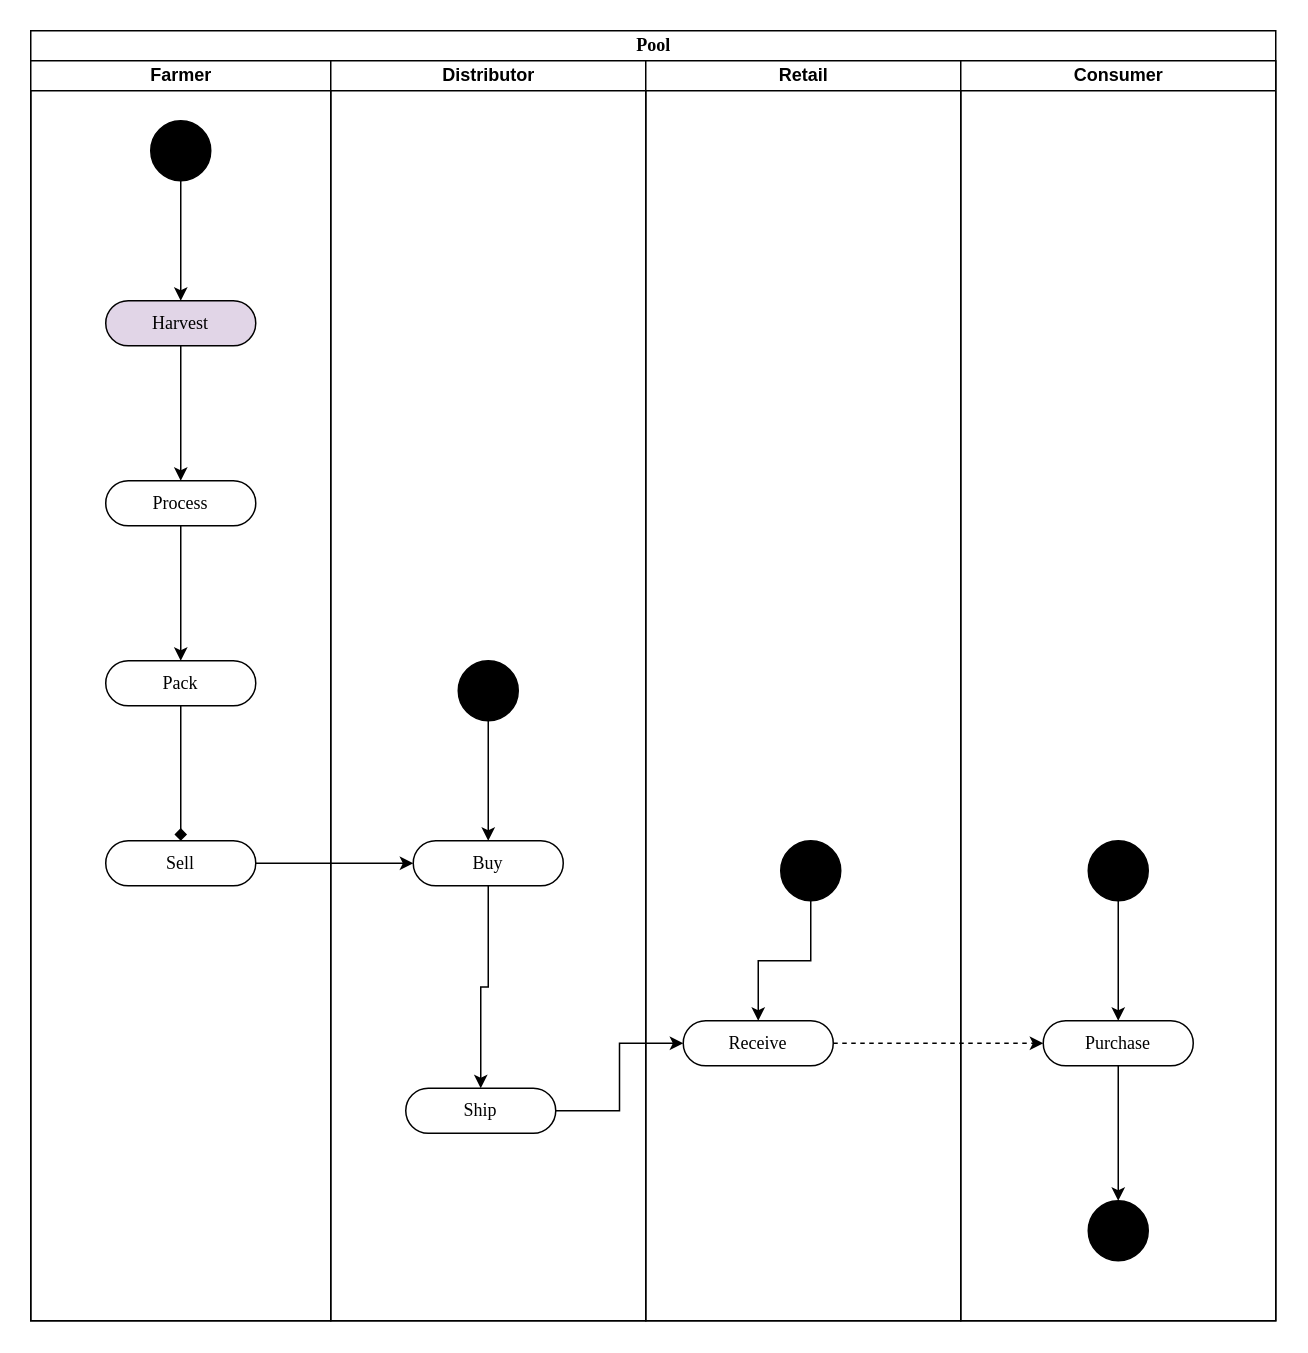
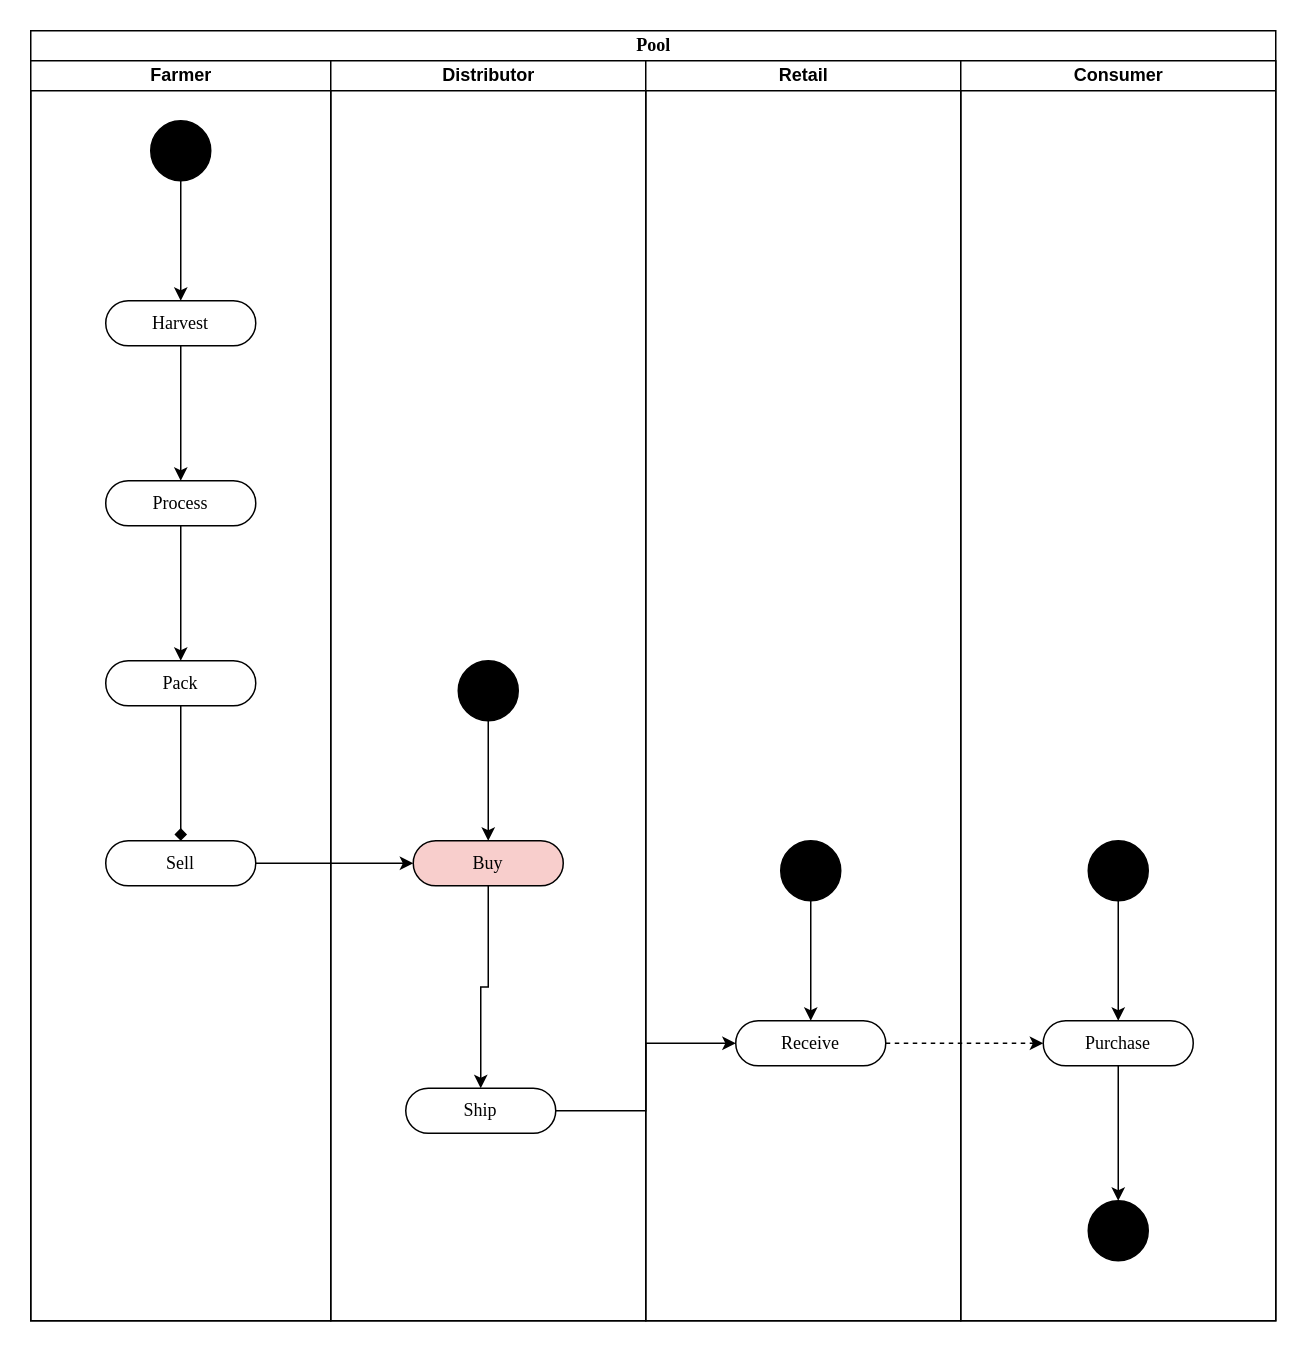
(181, 323) -> (181, 323)
(488, 863) -> (488, 863)
(758, 1043) -> (811, 1043)
